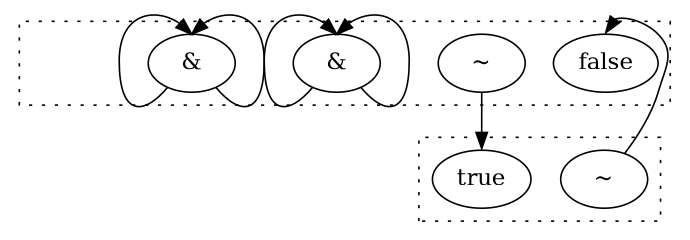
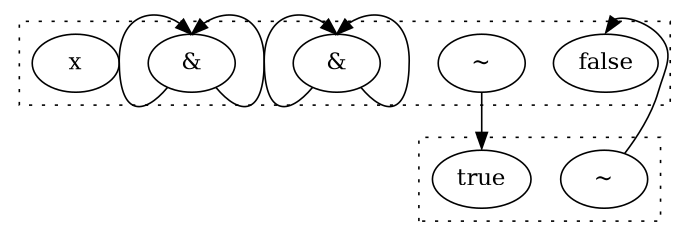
none -> (76, 63)
